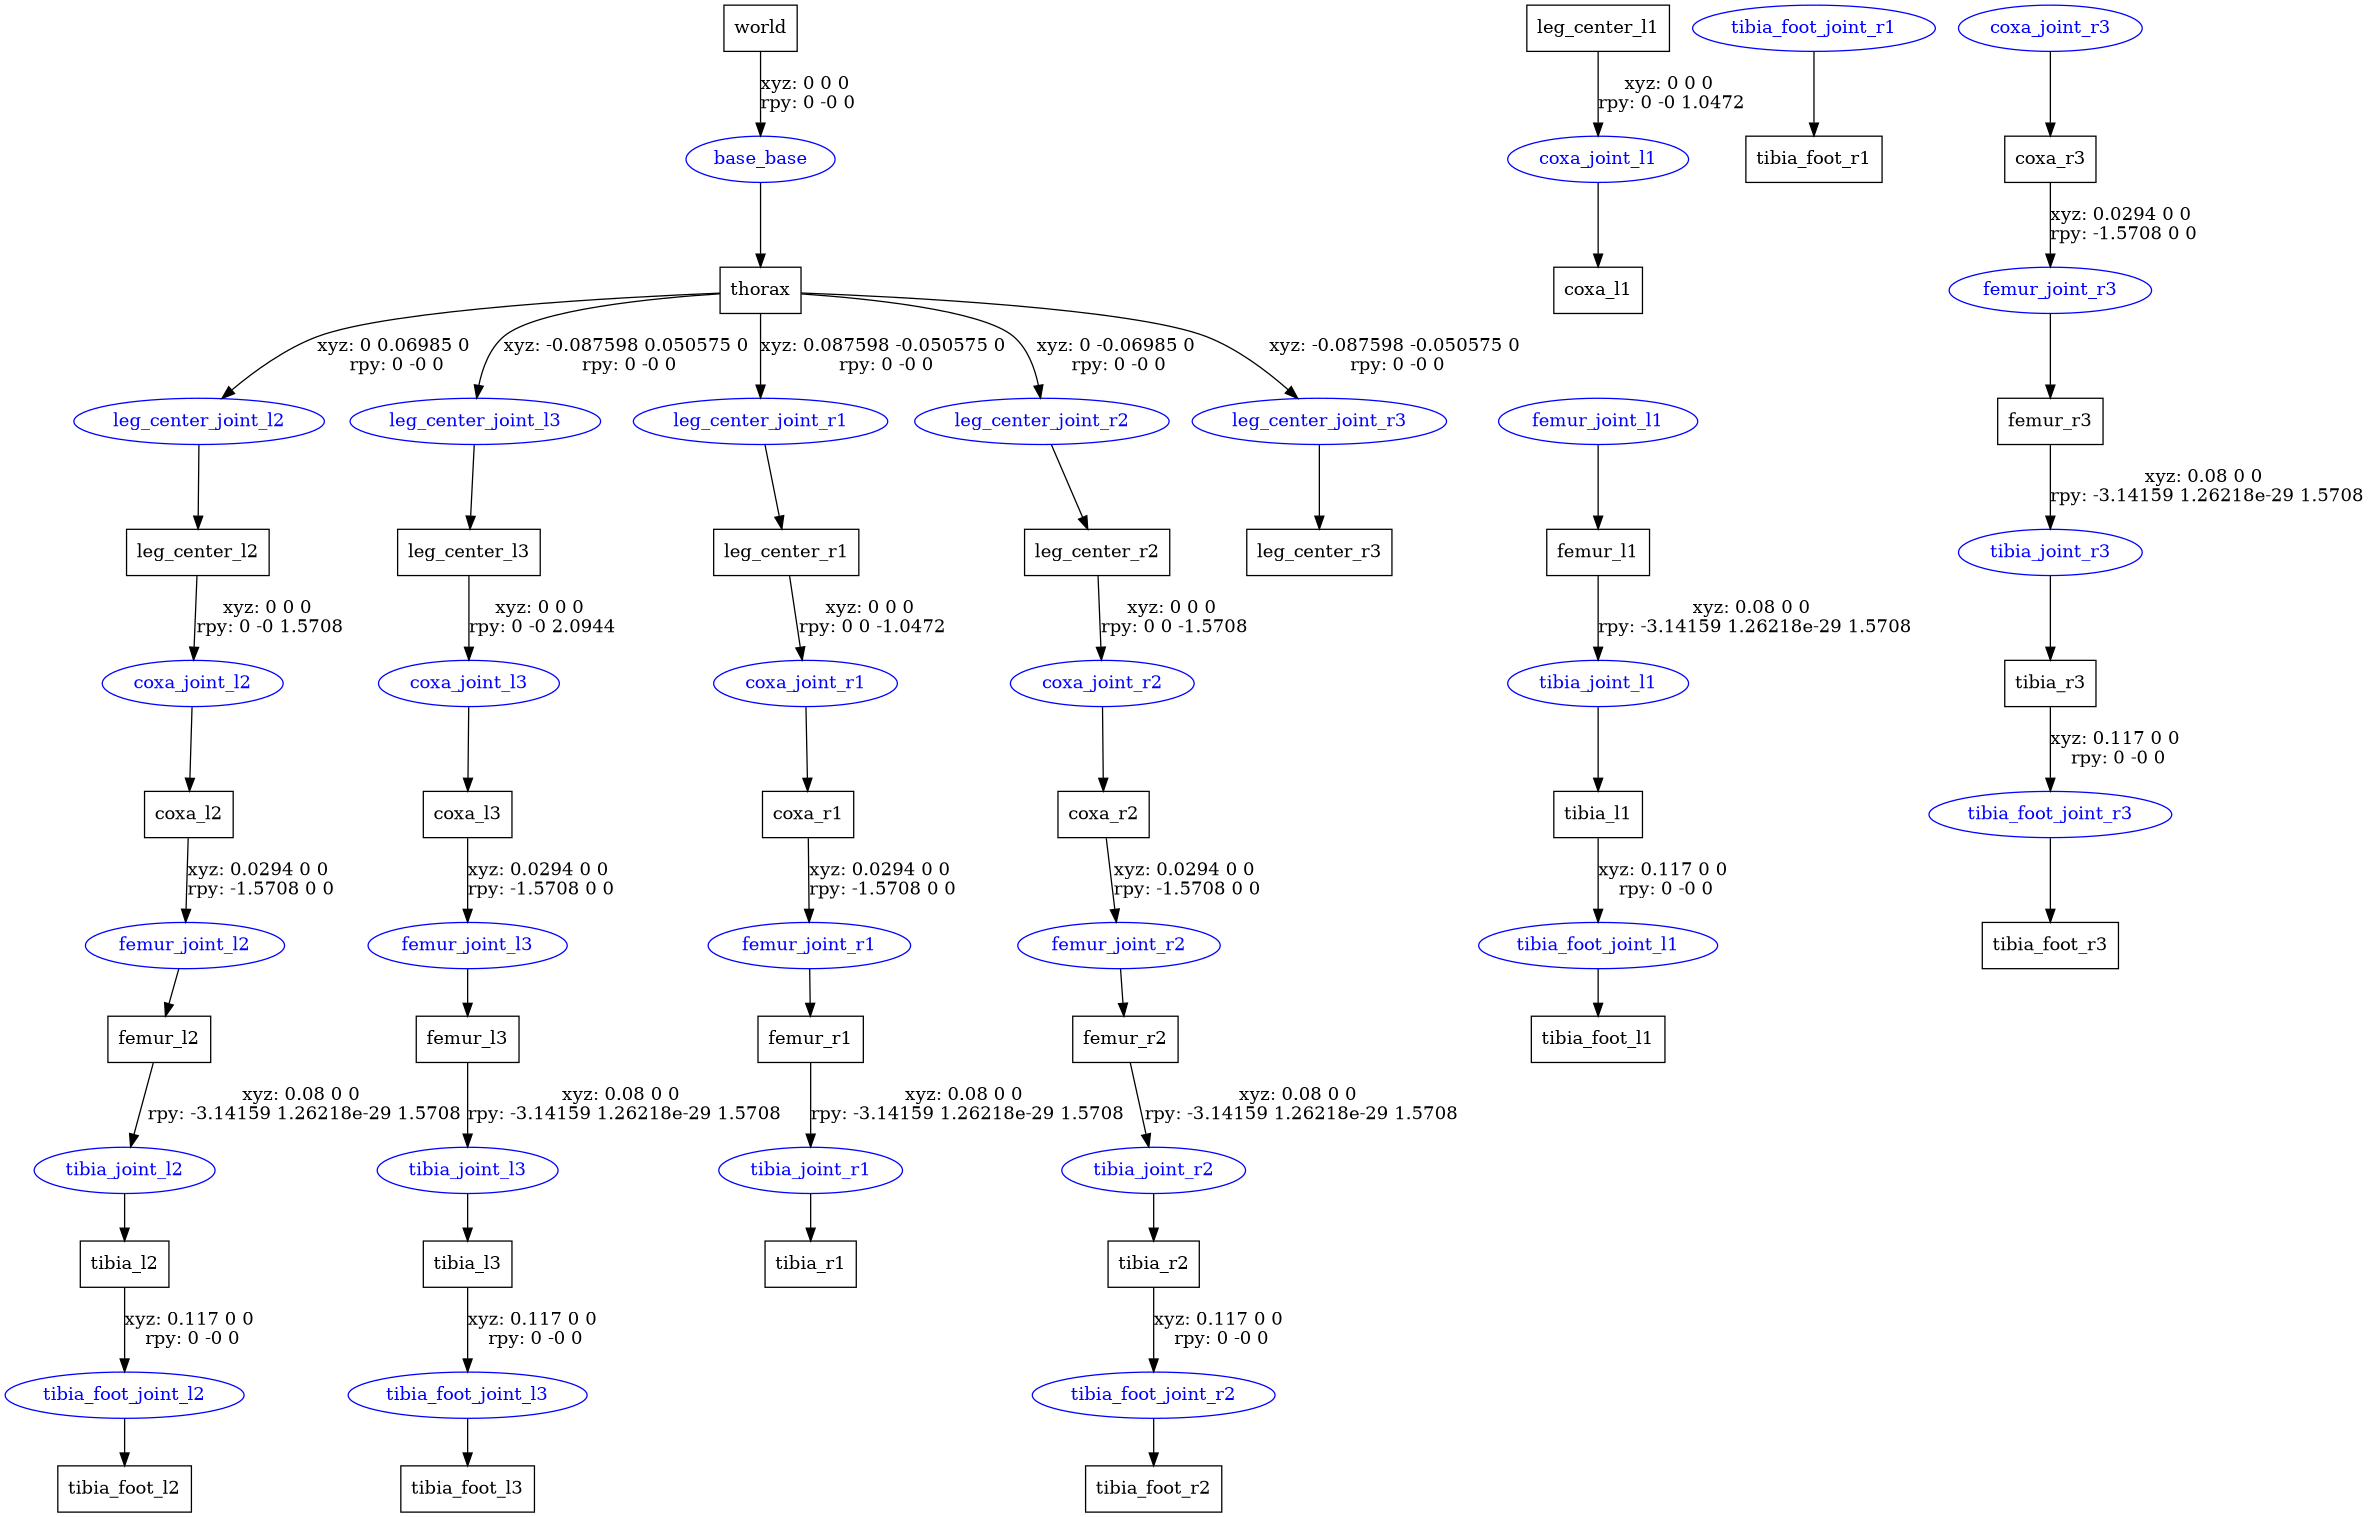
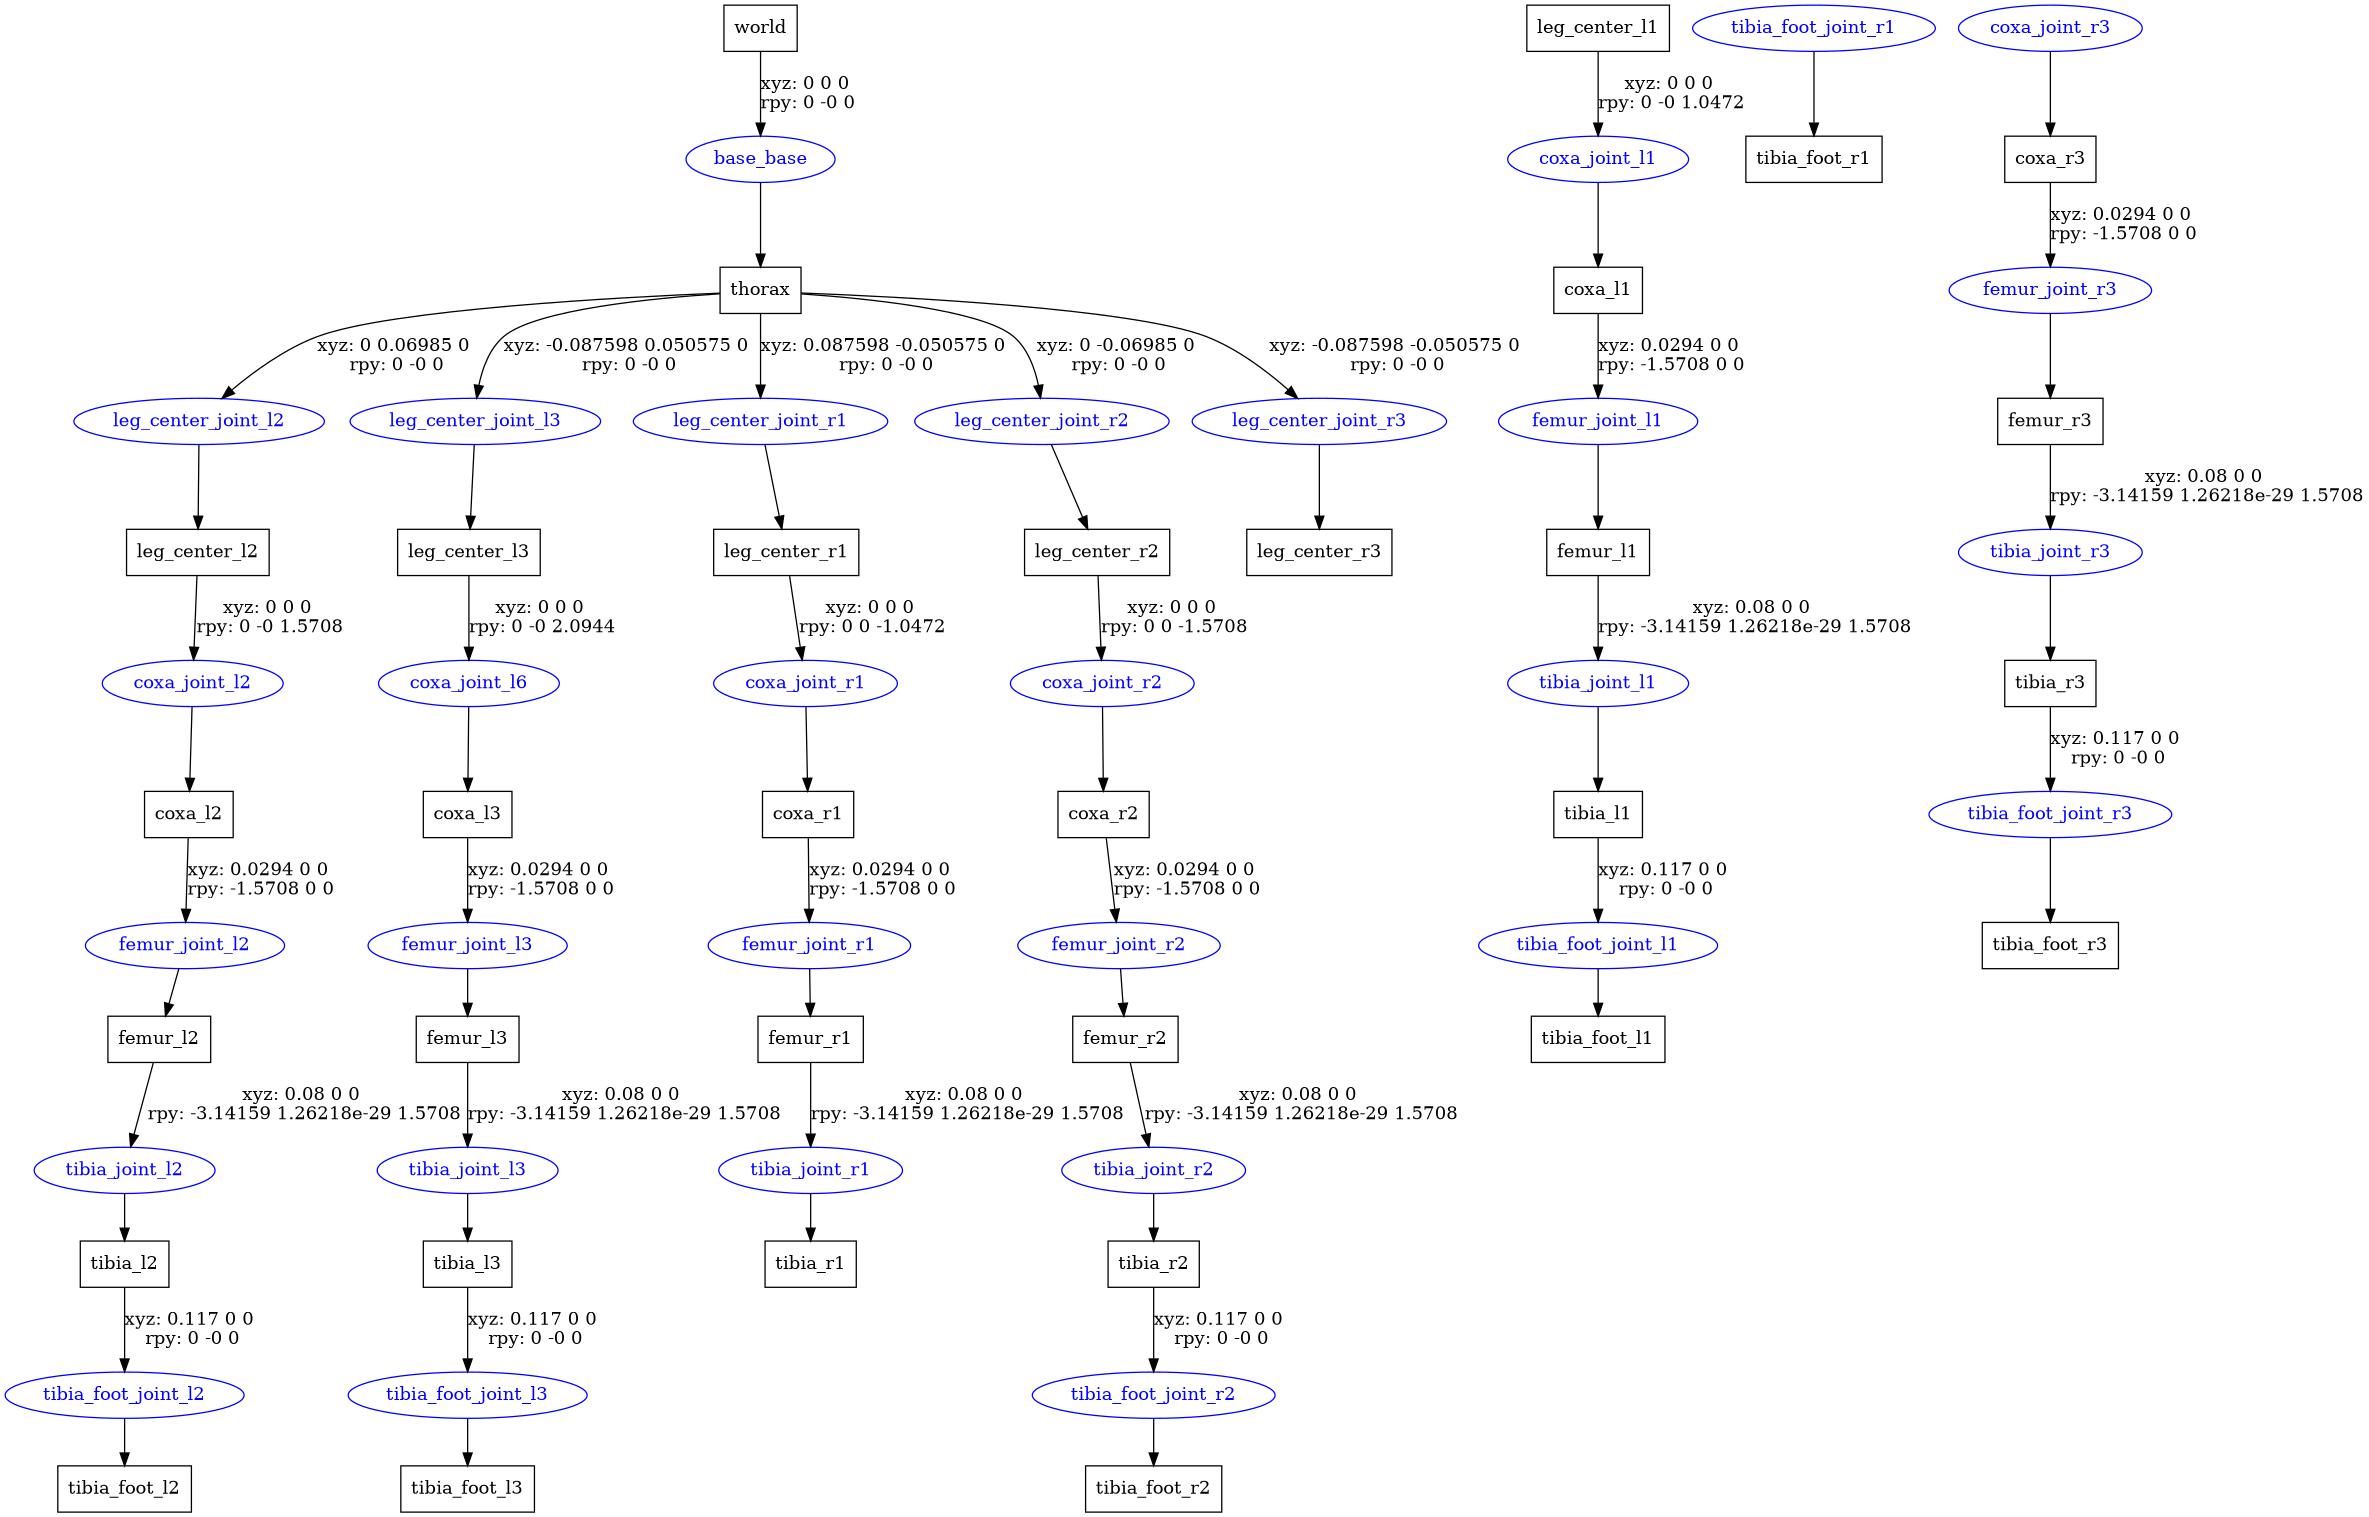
none -> (1598, 349)
(469, 683) -> (469, 683)
